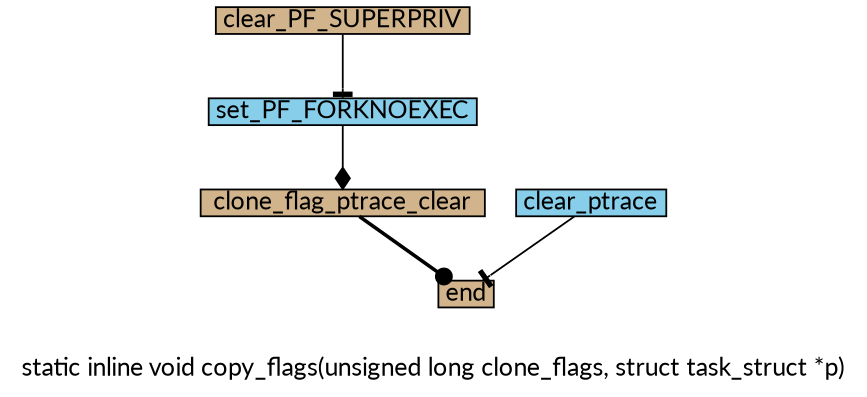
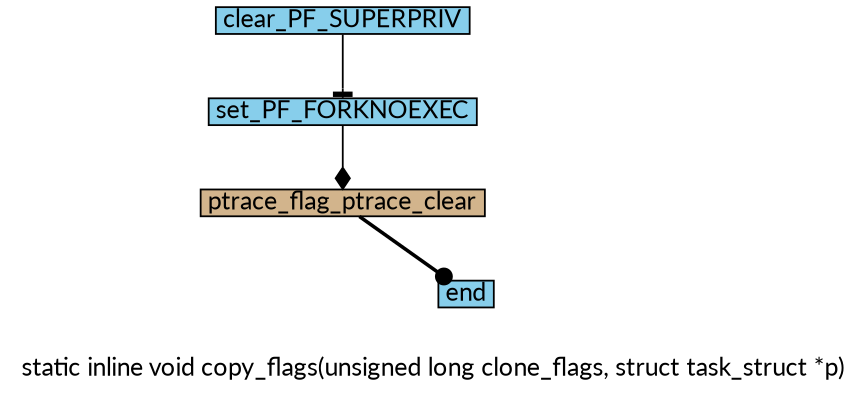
(343, 21) -> (343, 21)
(343, 203) -> (343, 203)
(591, 203) -> none
(466, 294) -> (466, 294)
